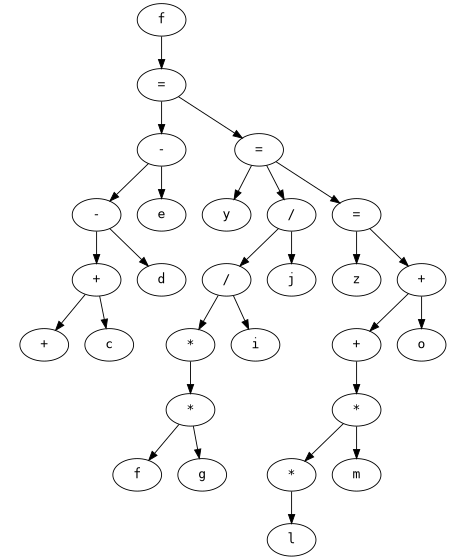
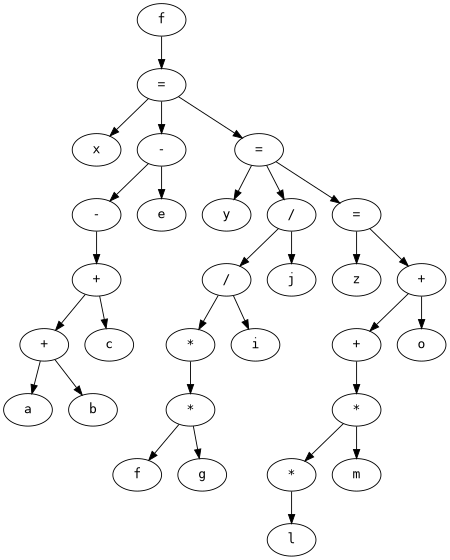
none -> (97, 150)
(162, 280) -> none
none -> (28, 410)
none -> (93, 410)
